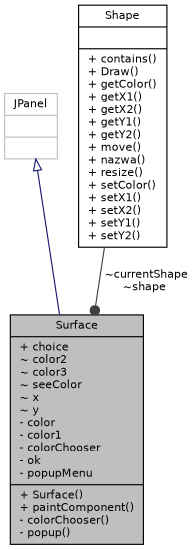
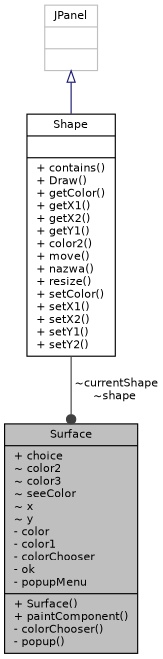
(115, 135) -> (64, 244)
(49, 243) -> (71, 98)
